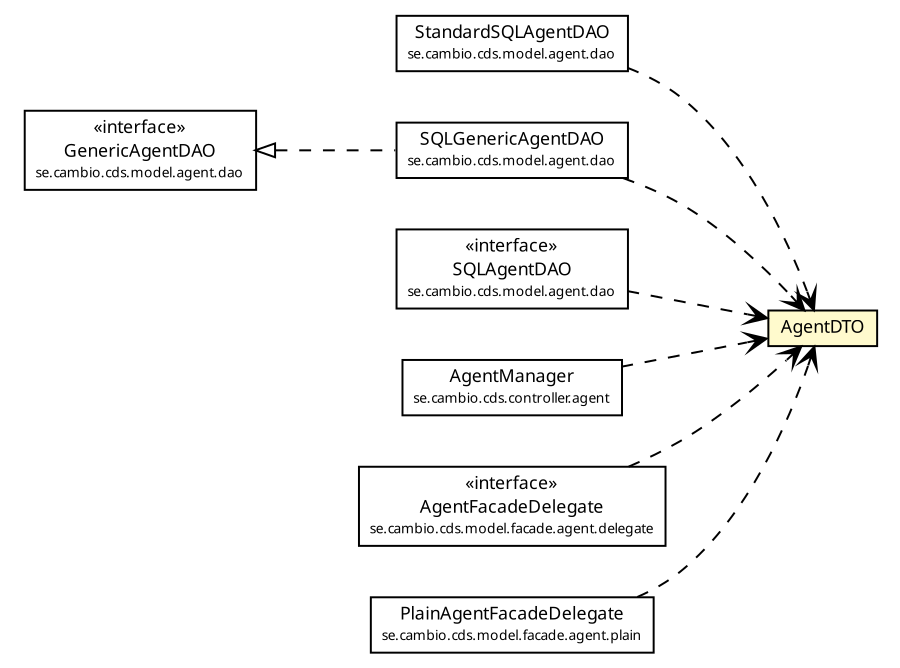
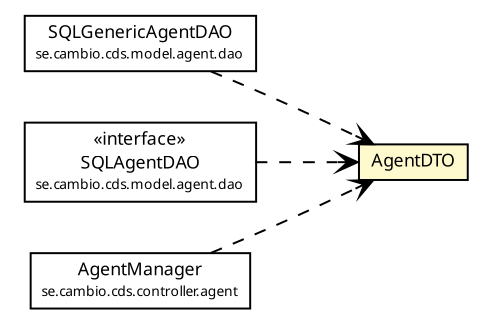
(511, 44) -> none
(139, 150) -> none
(511, 506) -> none
(511, 625) -> none
